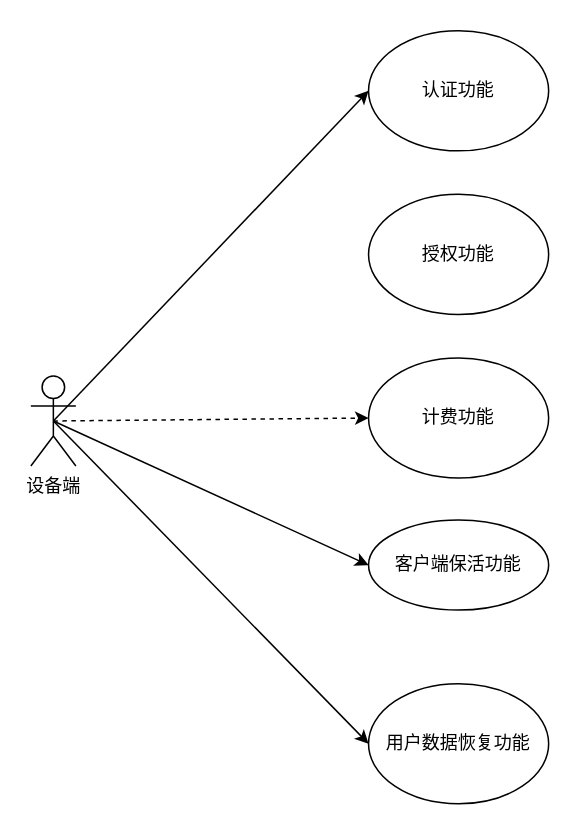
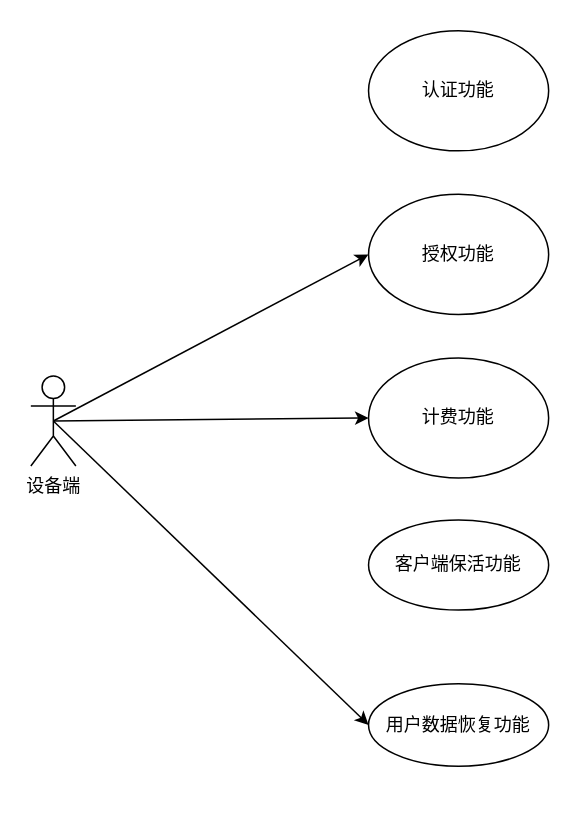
(210, 257) -> none
none -> (217, 334)
(207, 419) -> (207, 419)
(209, 492) -> none
(458, 743) -> (458, 725)
